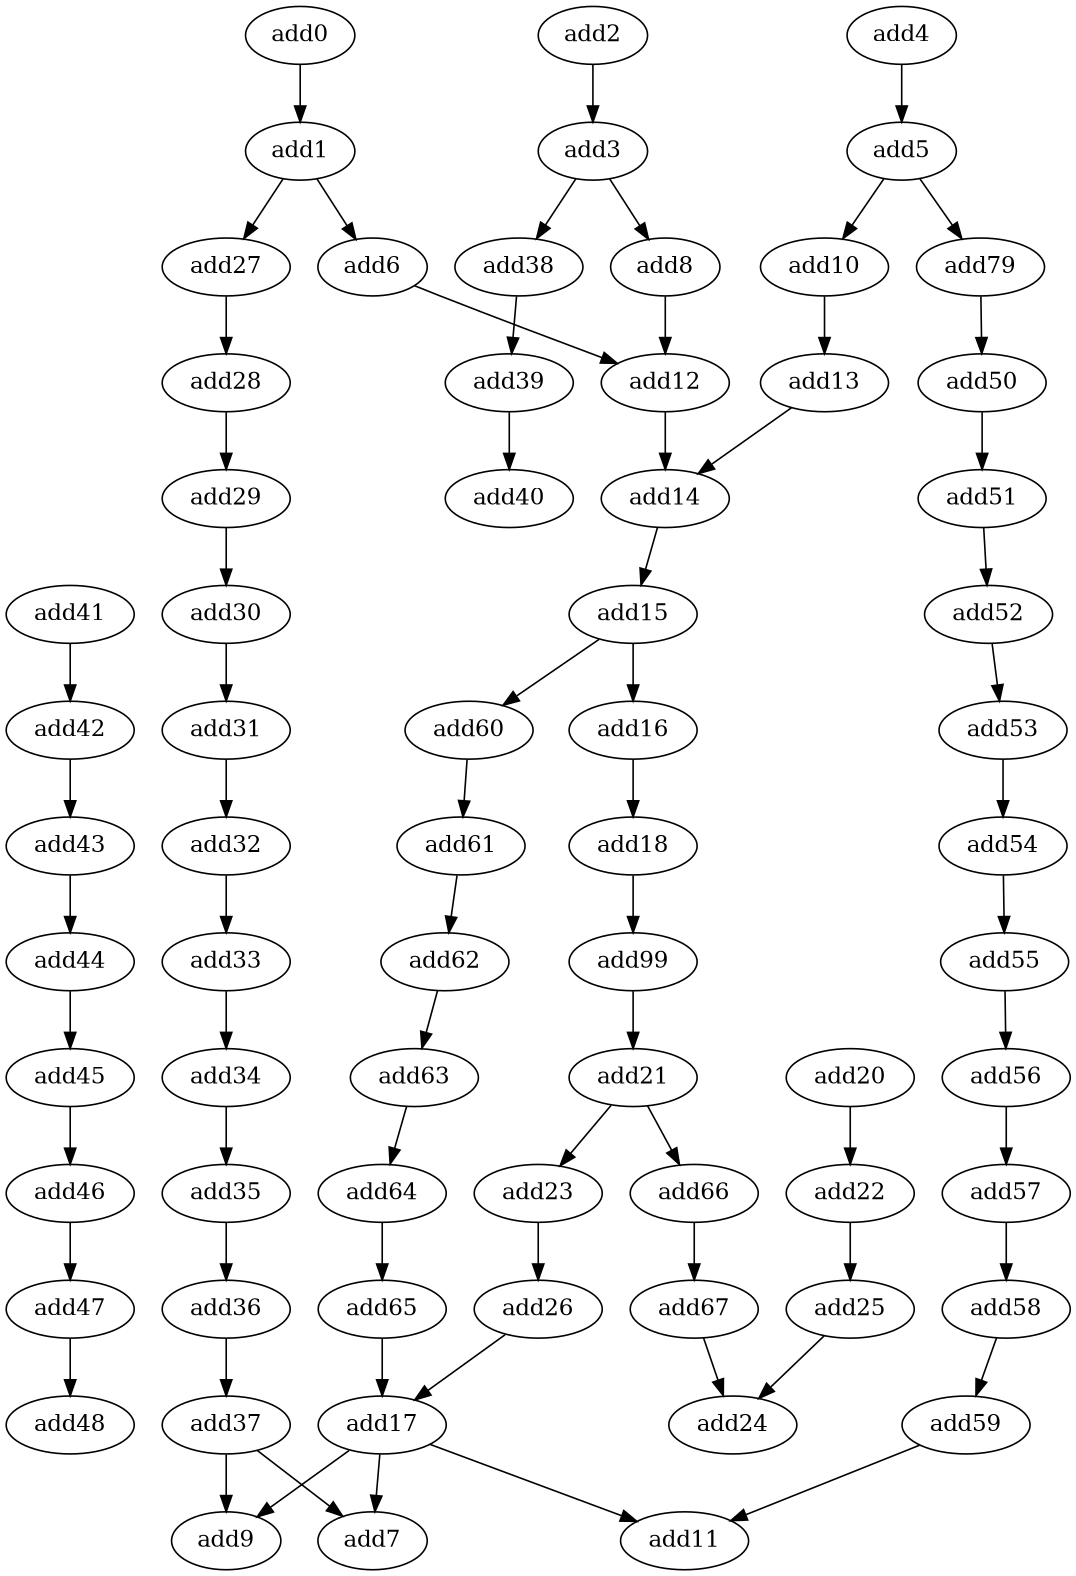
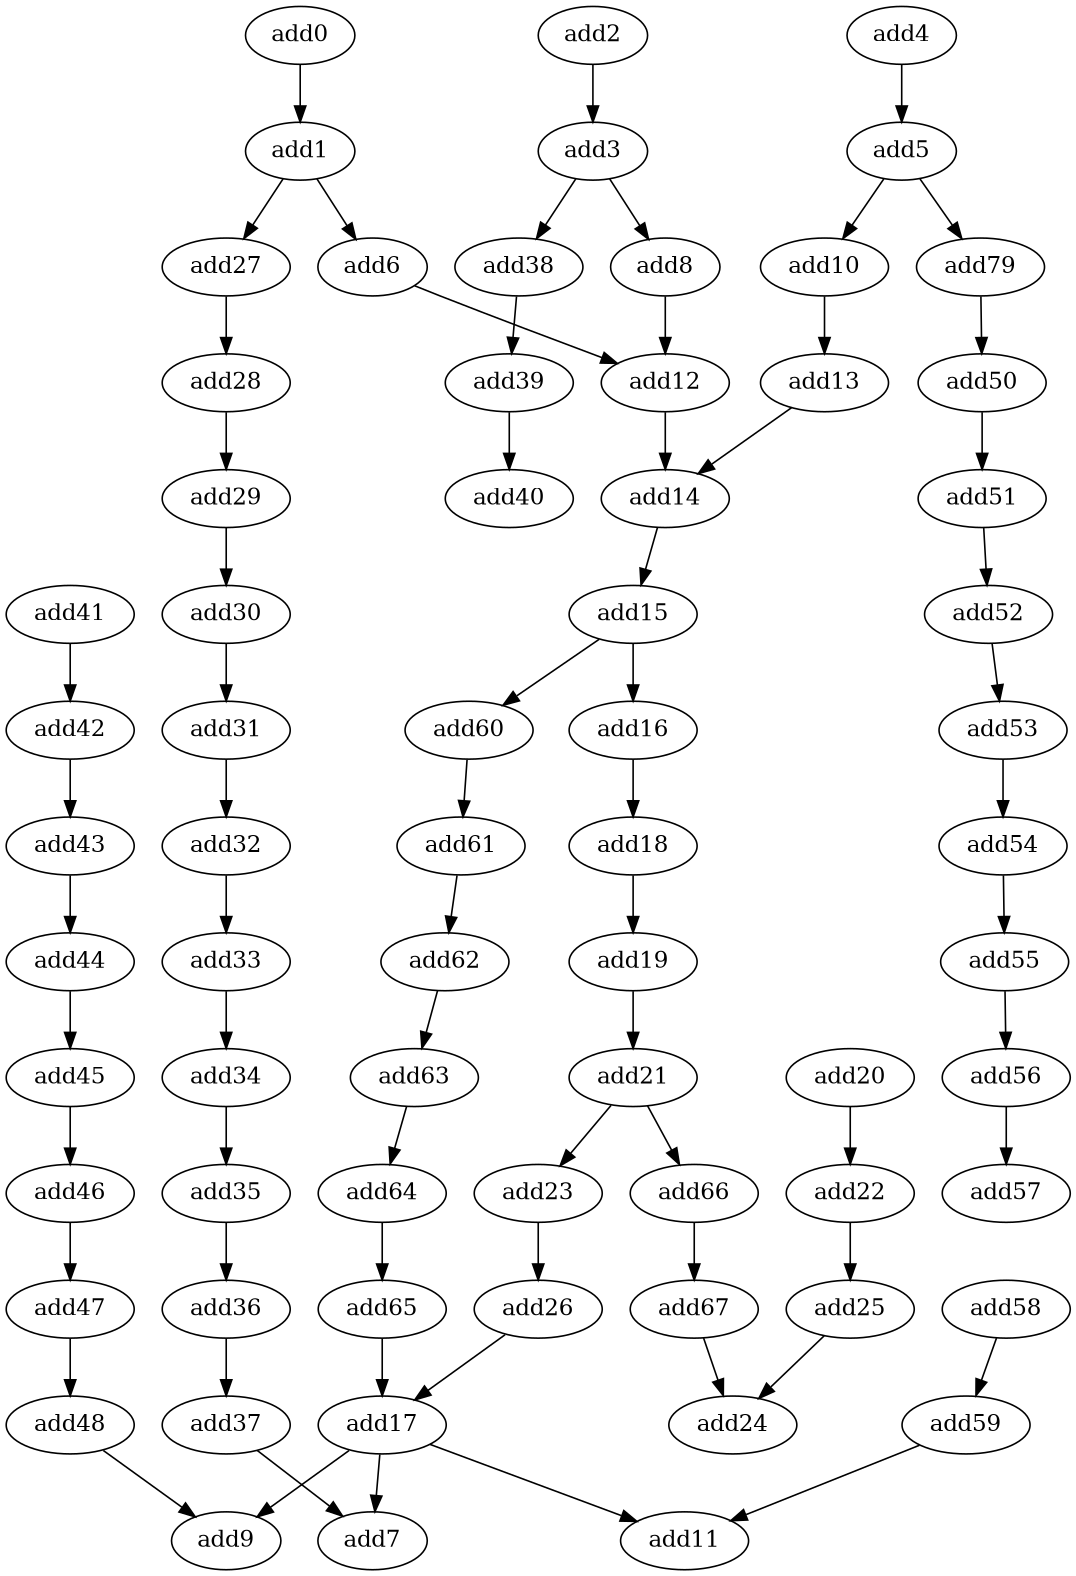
(633, 962) -> (633, 962)
(1006, 1243) -> none
(226, 1475) -> (143, 1479)
